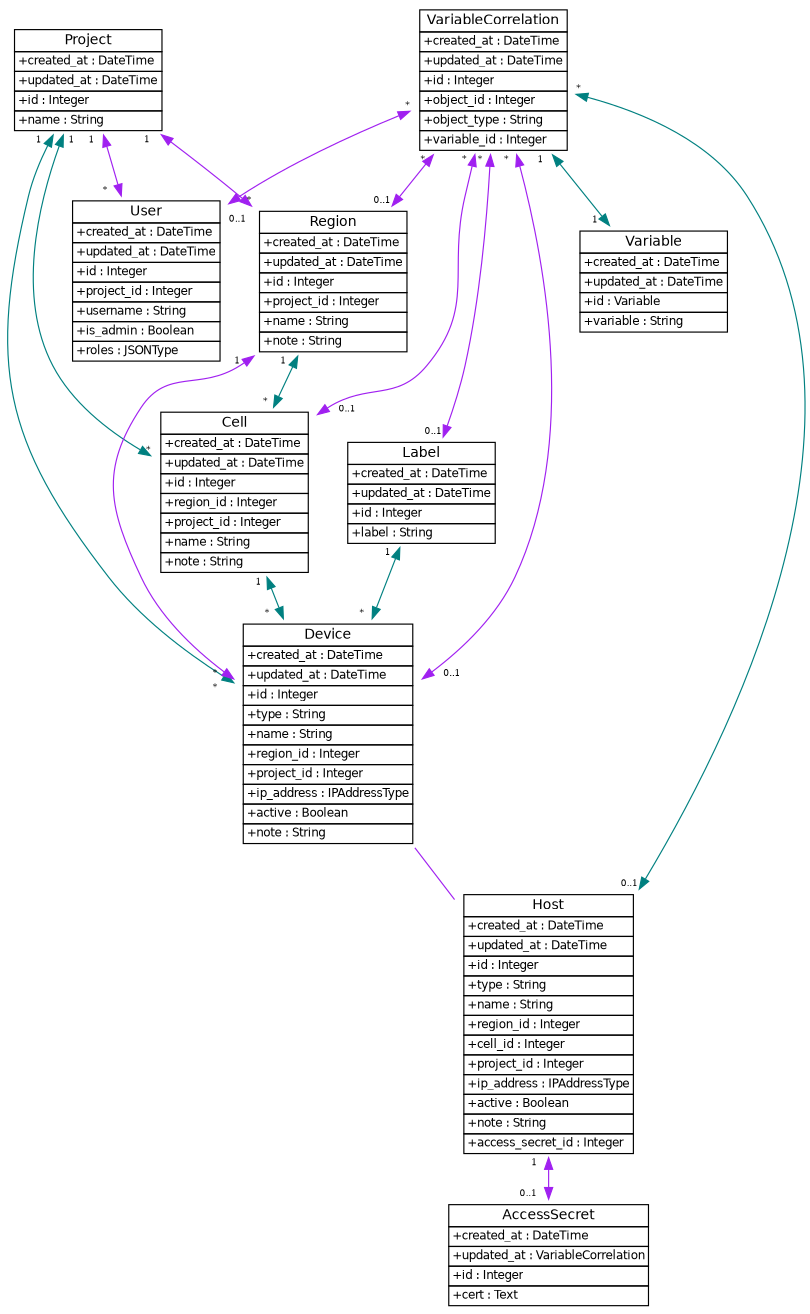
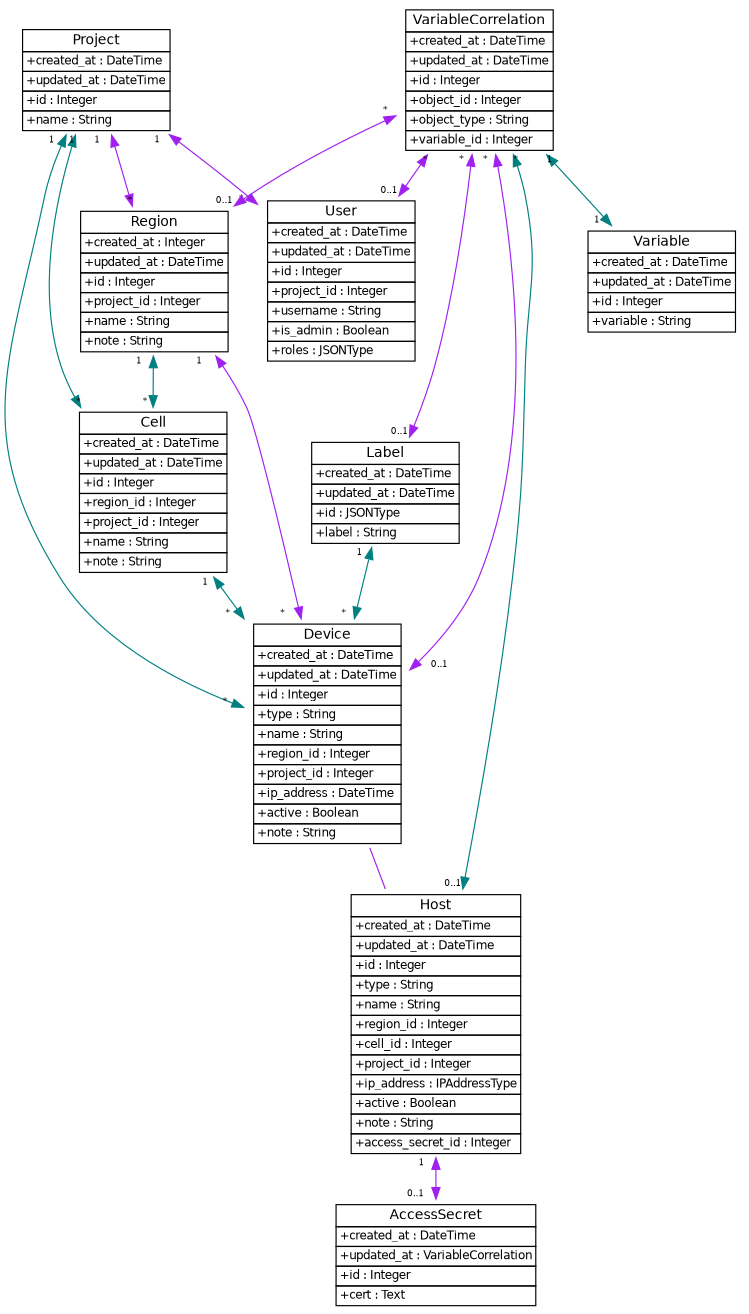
(331, 243) -> (144, 243)
(622, 302) -> (627, 302)
(451, 323) -> none
(387, 513) -> (358, 513)
(328, 794) -> (326, 794)
